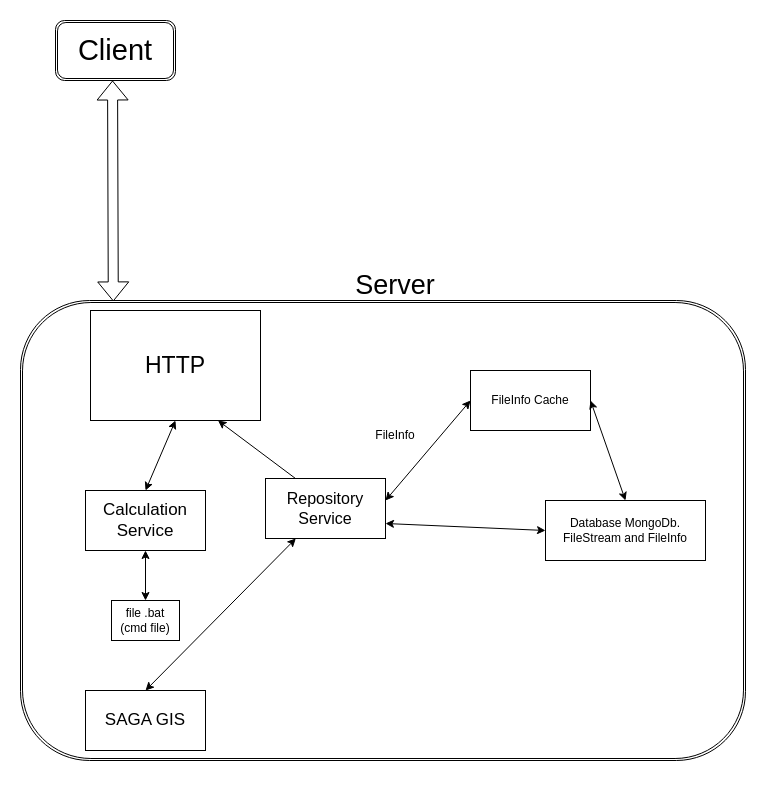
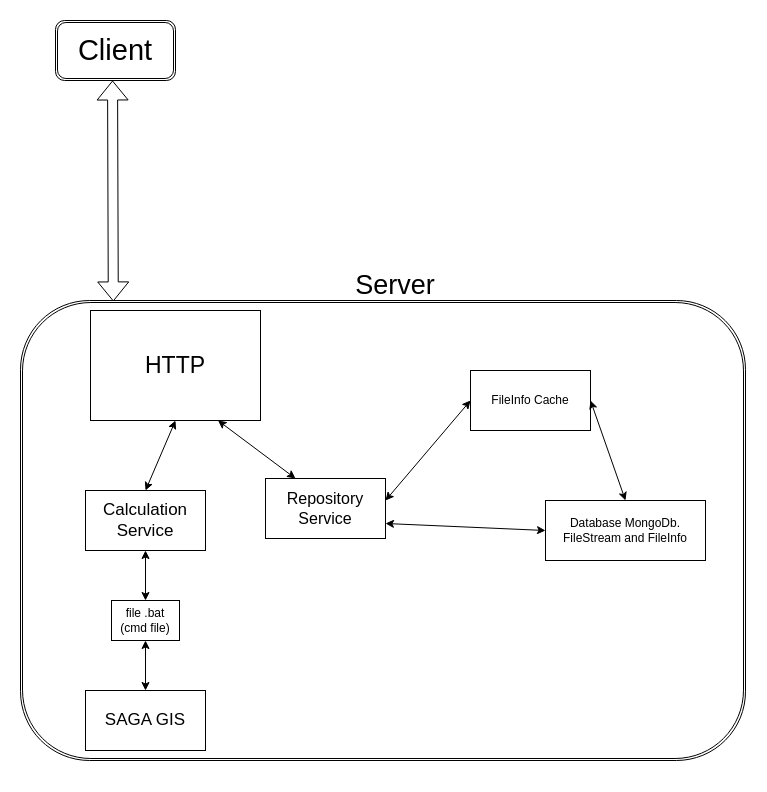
(396, 436) -> none
(291, 475) -> (289, 473)
(220, 615) -> (146, 666)
